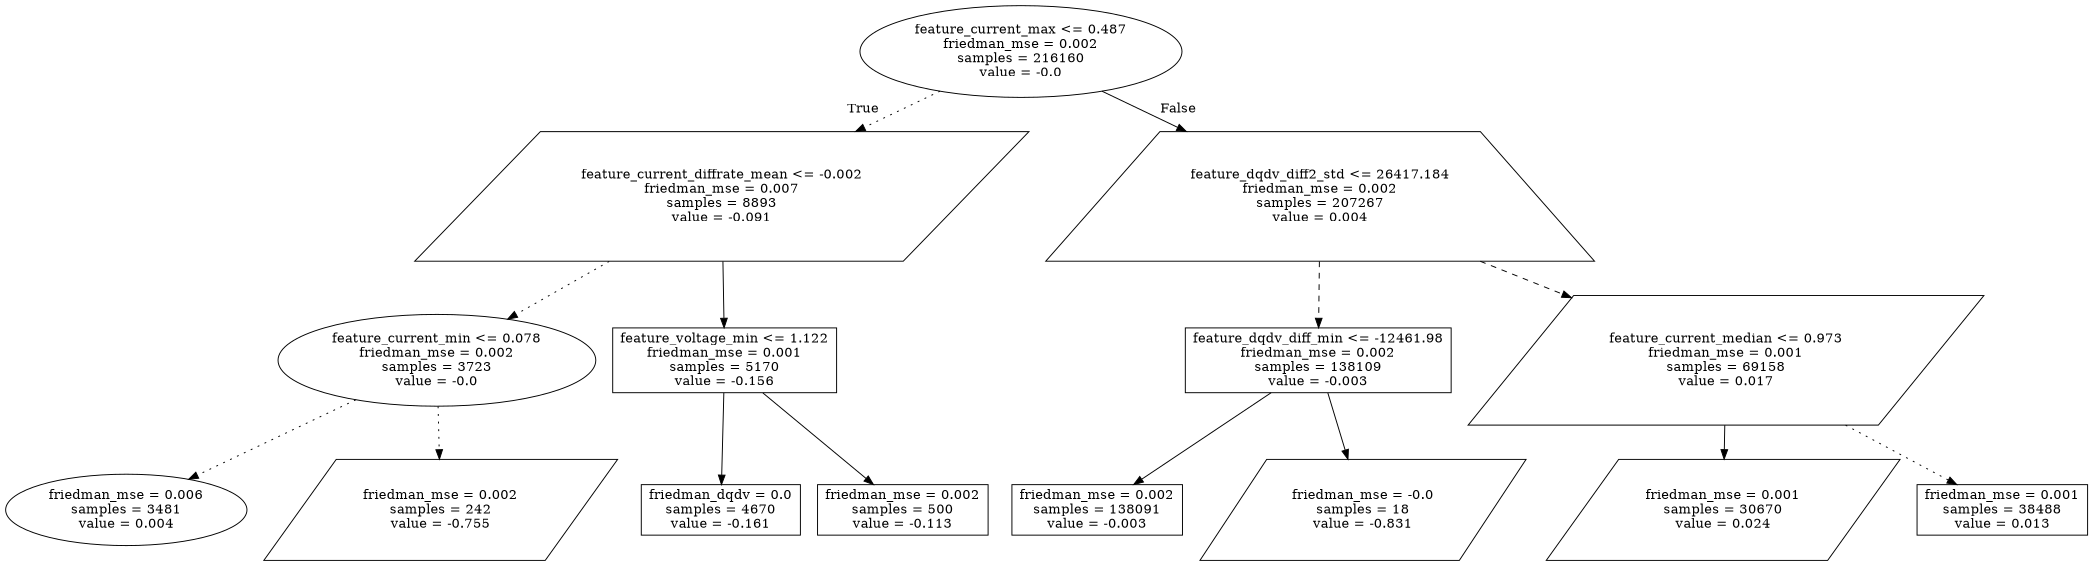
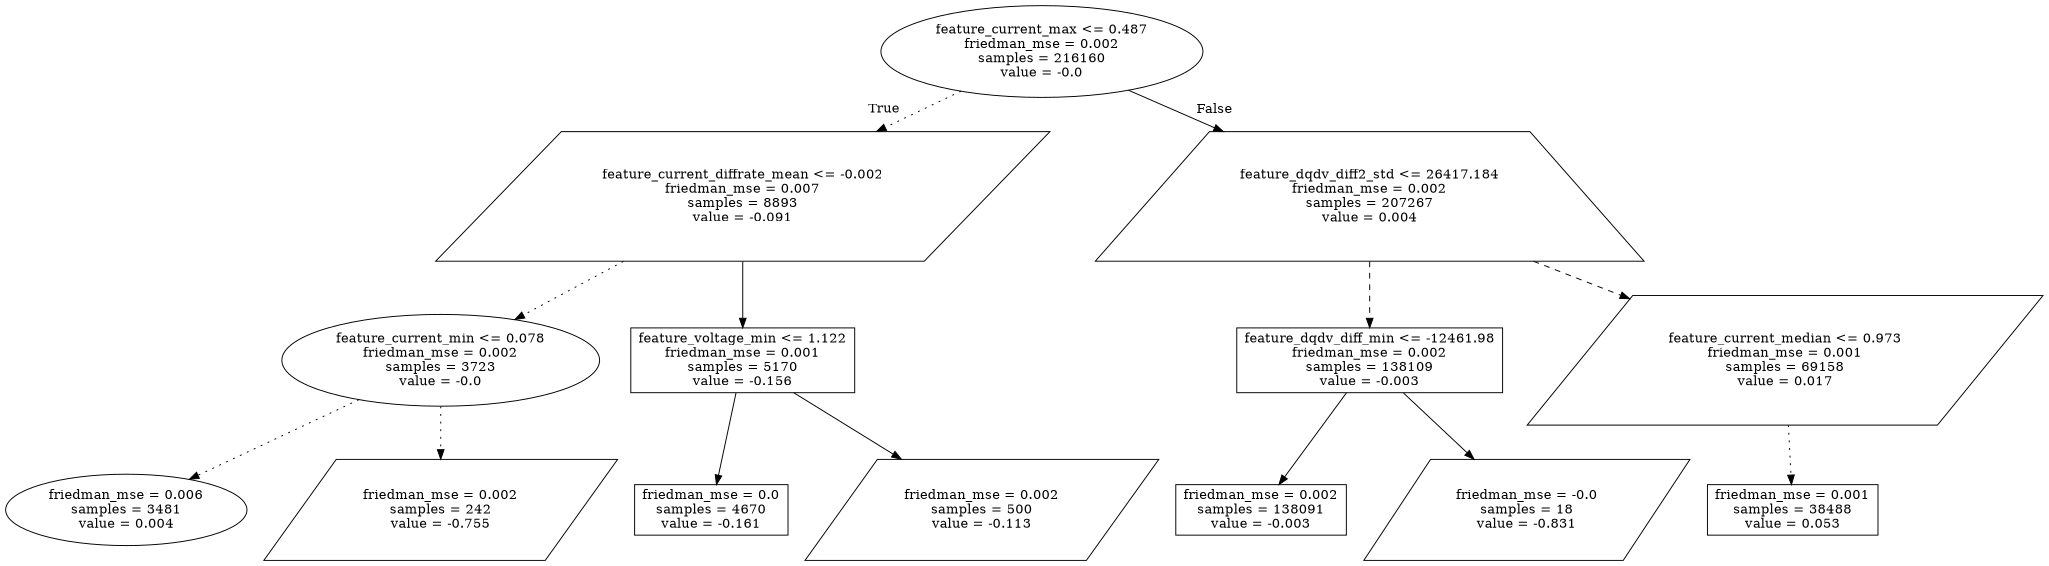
(721, 510) -> (711, 510)
(903, 510) -> (982, 510)
(1723, 510) -> none
(2002, 510) -> (1793, 510)
